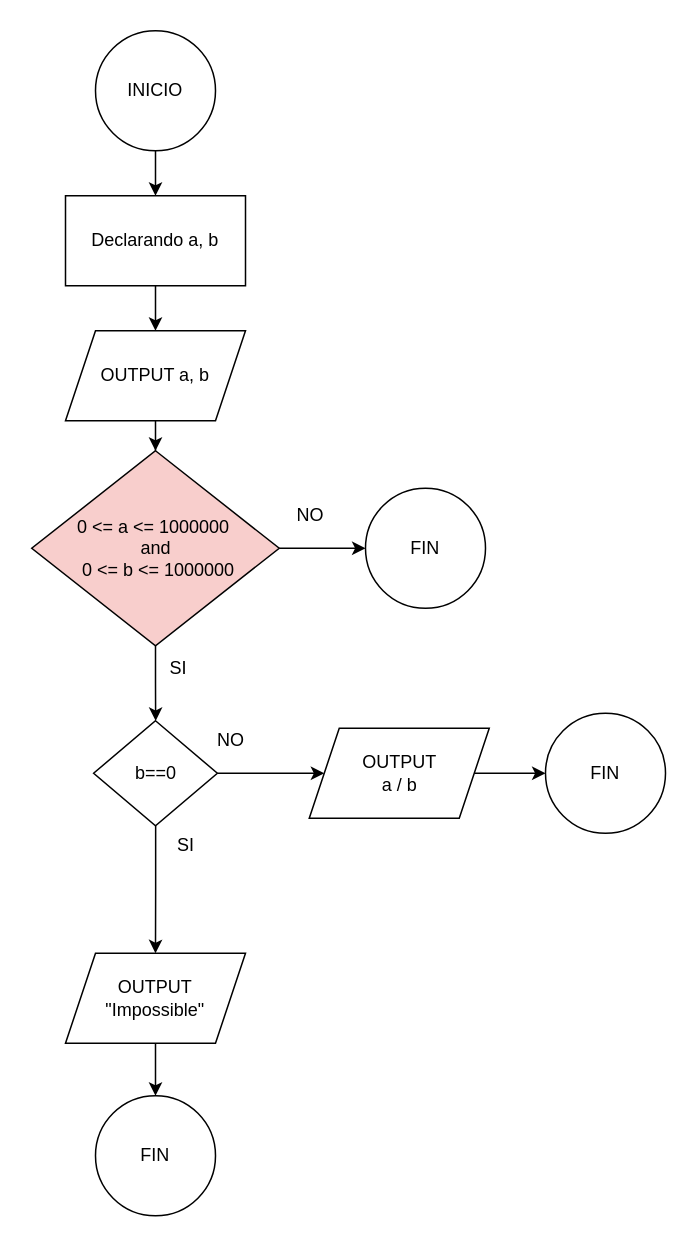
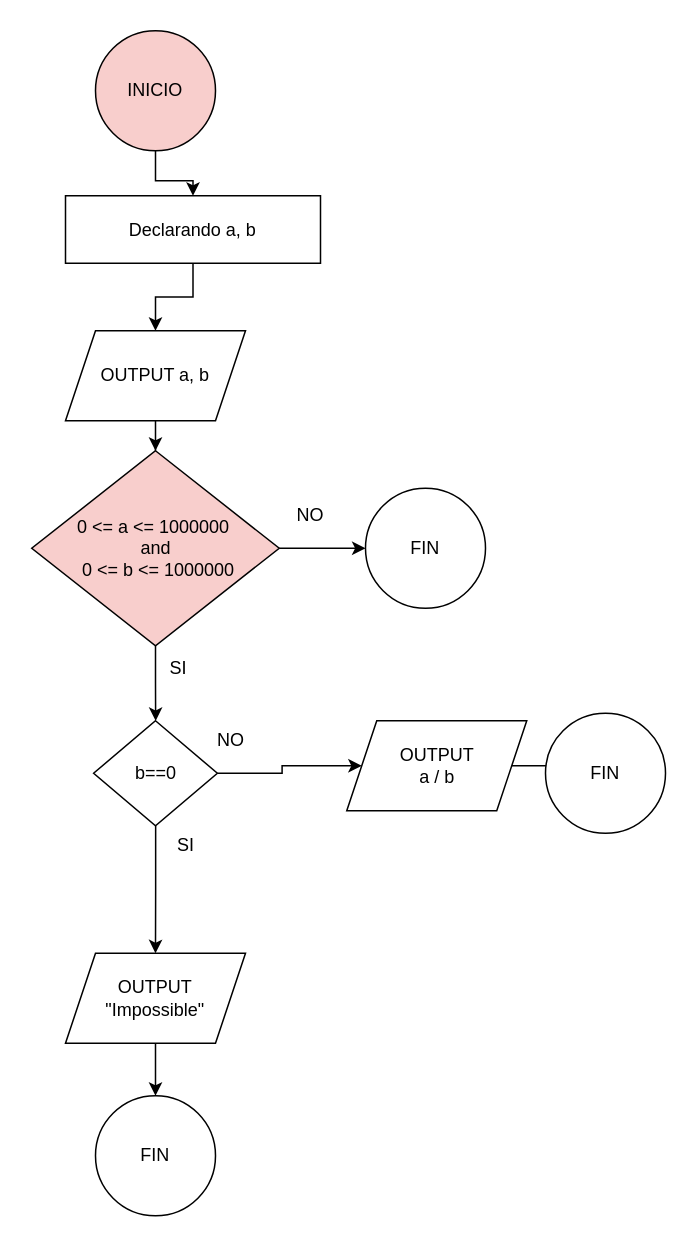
(155, 91) -> (155, 91)
(155, 241) -> (193, 230)
(399, 773) -> (437, 766)
